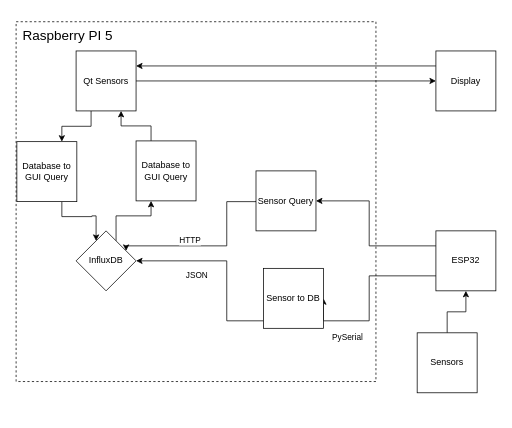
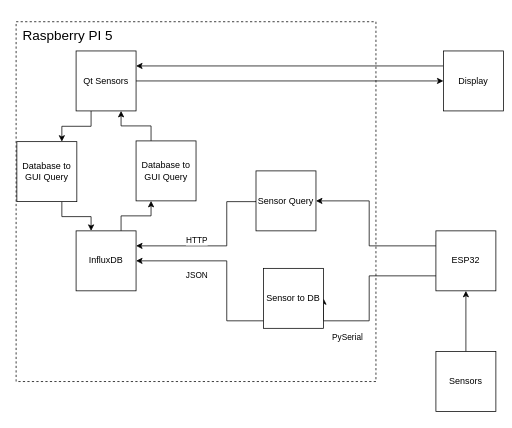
(466, 81) -> (474, 81)
(106, 261) -> (106, 261)
(447, 363) -> (466, 381)
